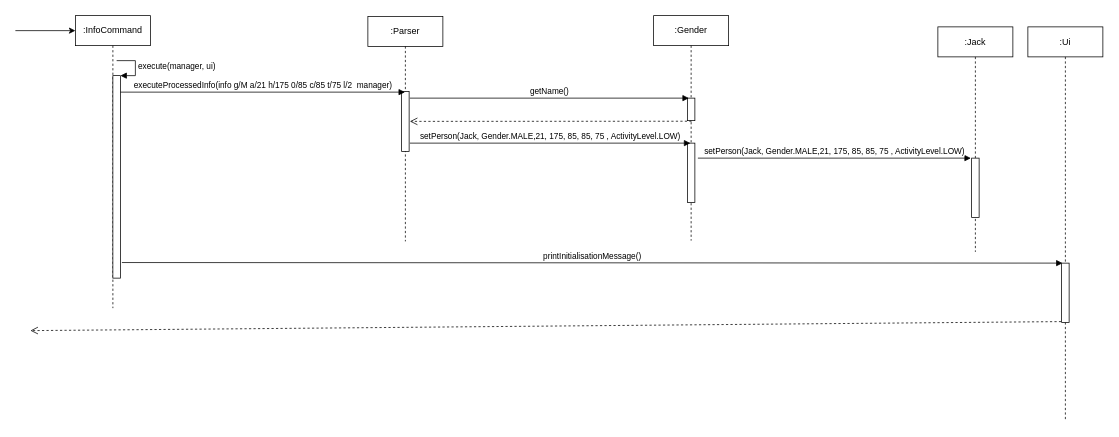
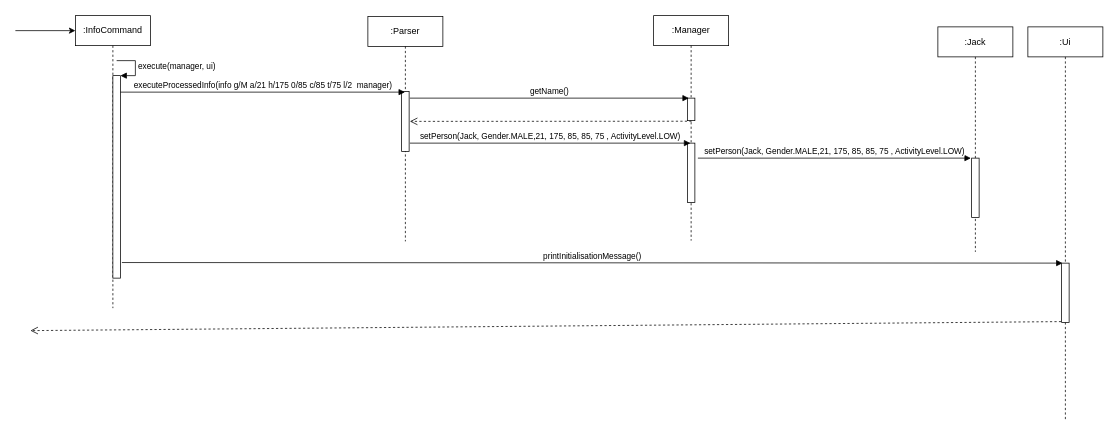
(691, 30) -> (691, 30)
